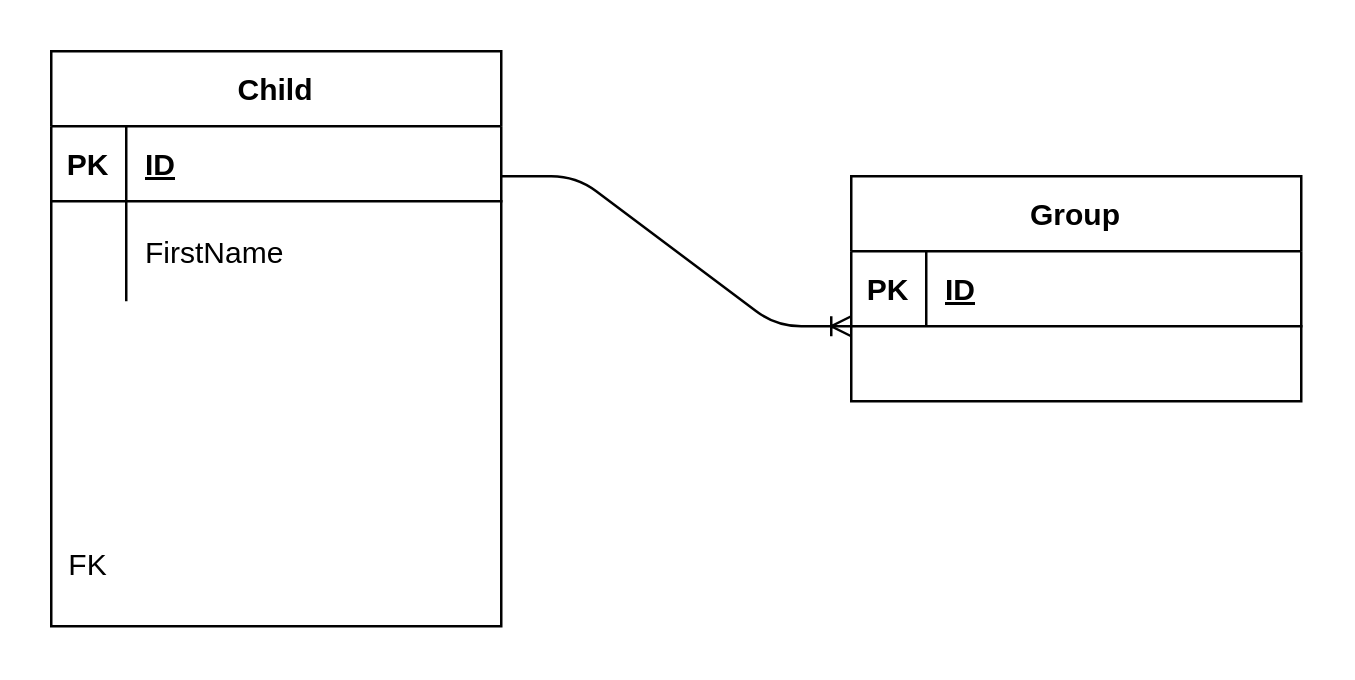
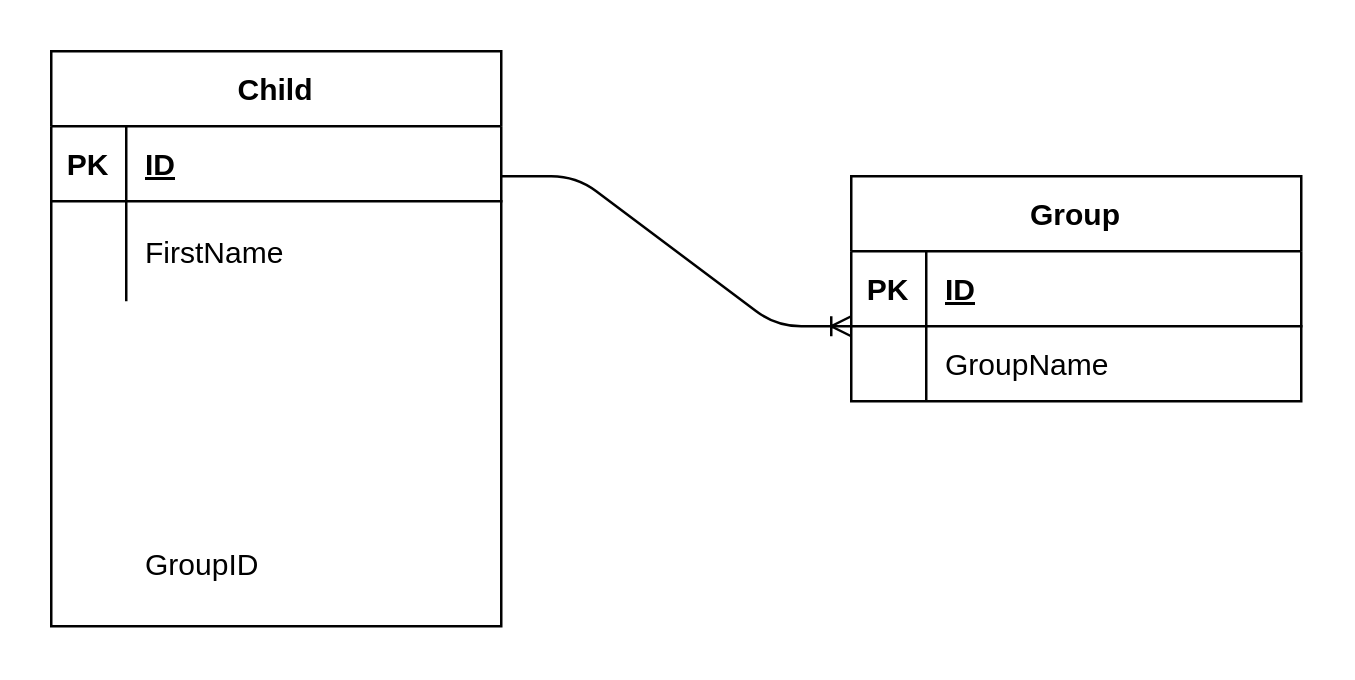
none -> (1114, 364)
(89, 564) -> none
none -> (314, 564)
